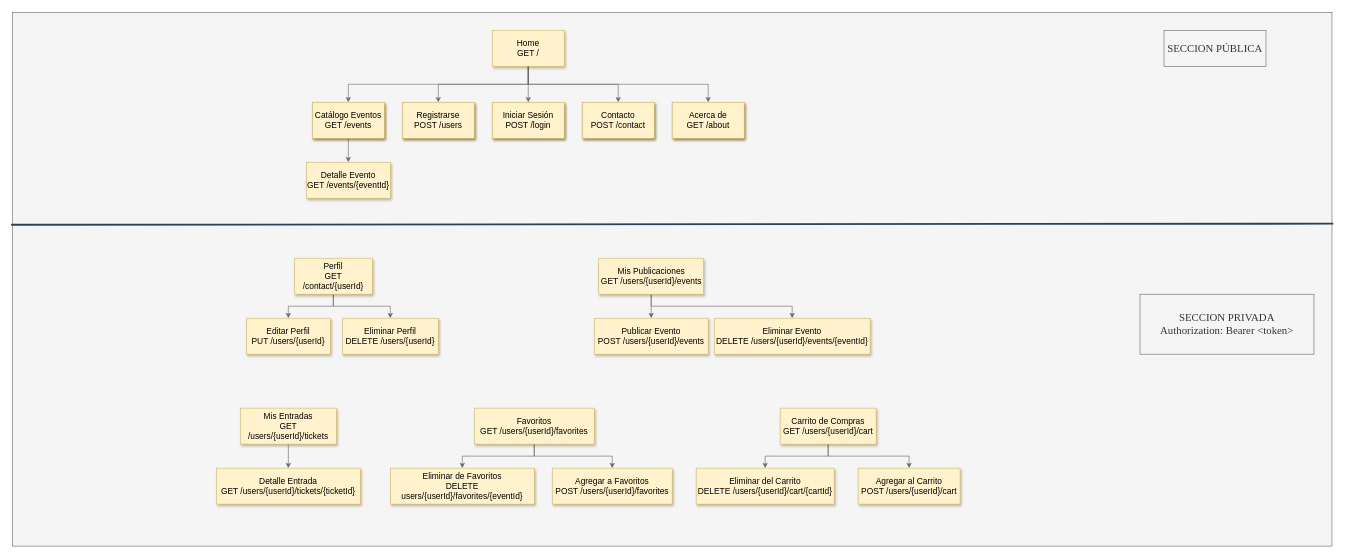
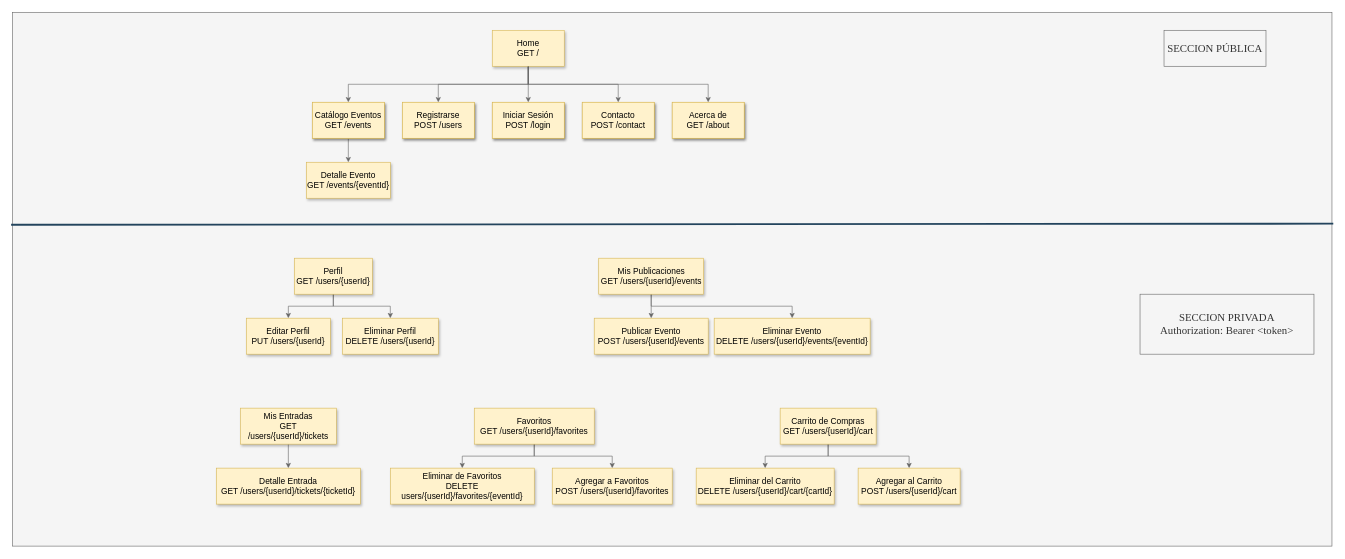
(333, 276) -> (333, 276)
